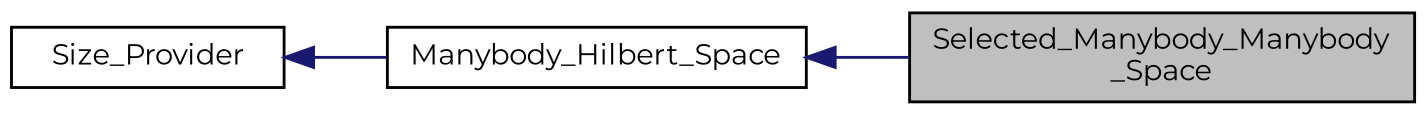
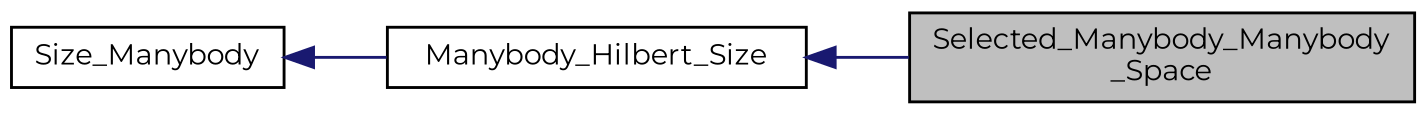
(148, 57) -> (148, 57)
(597, 57) -> (597, 57)
